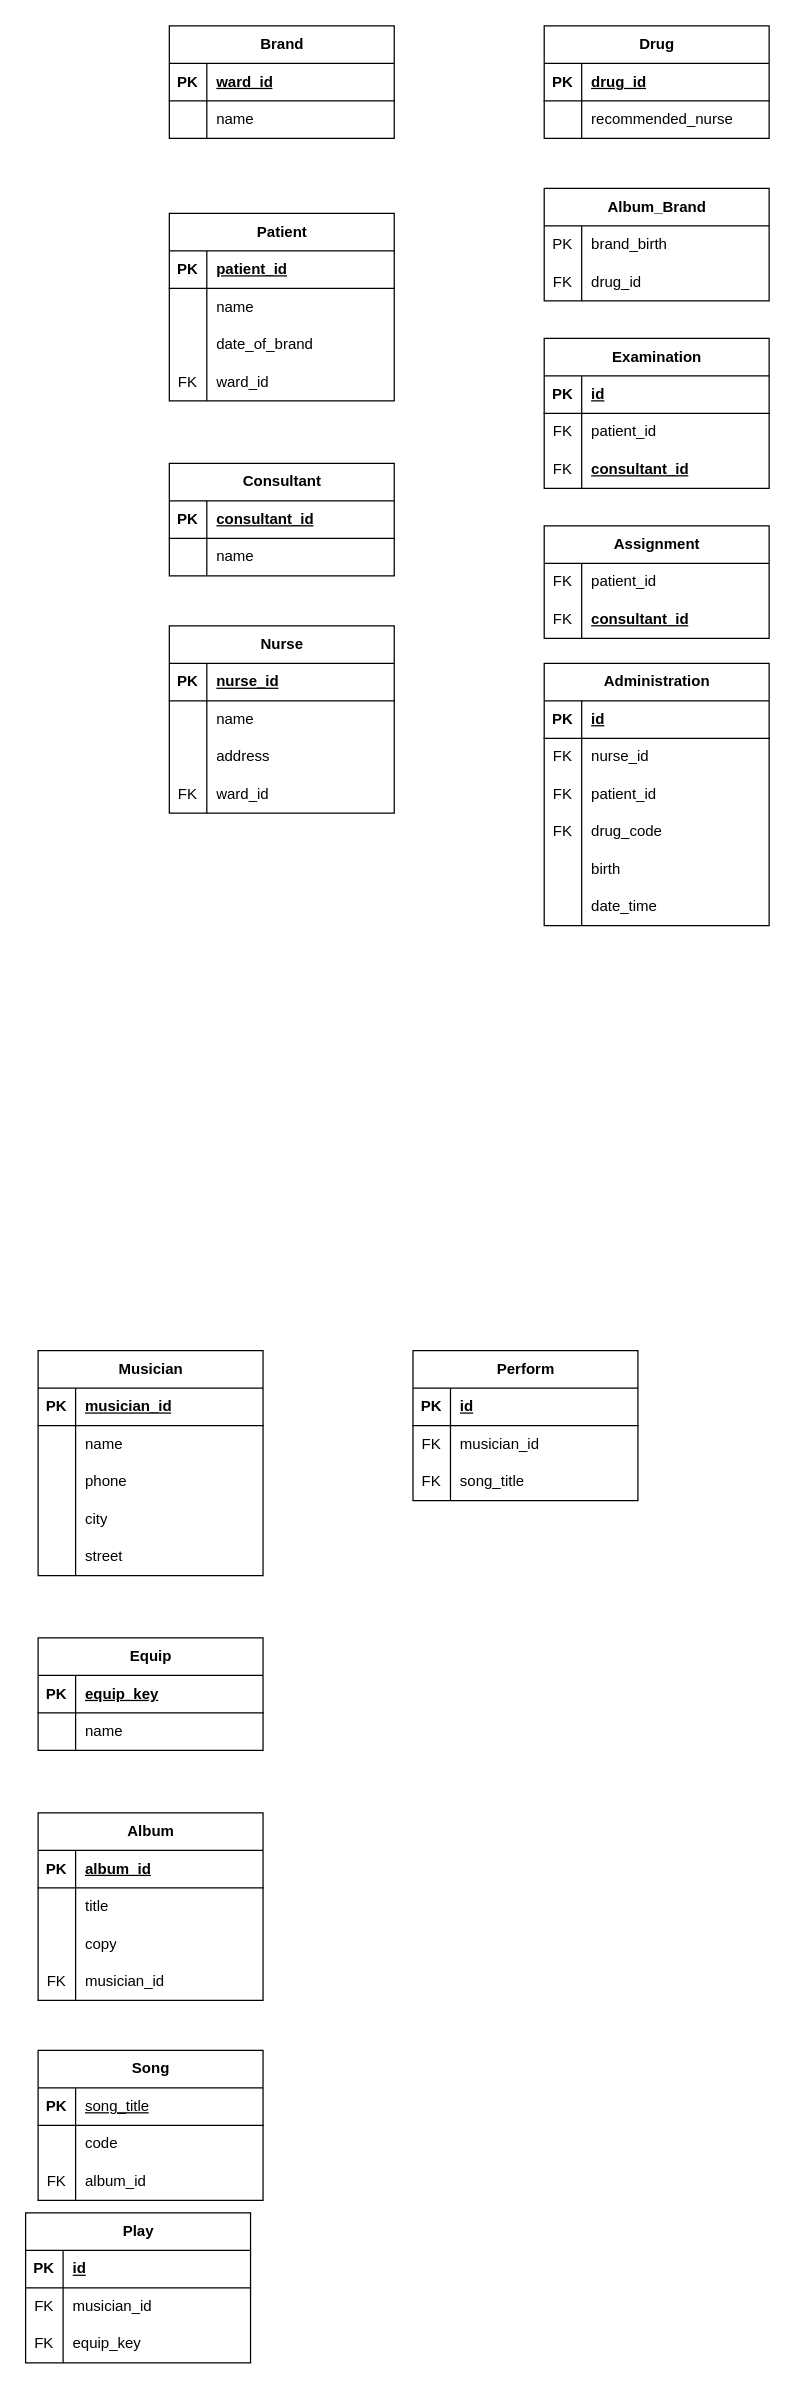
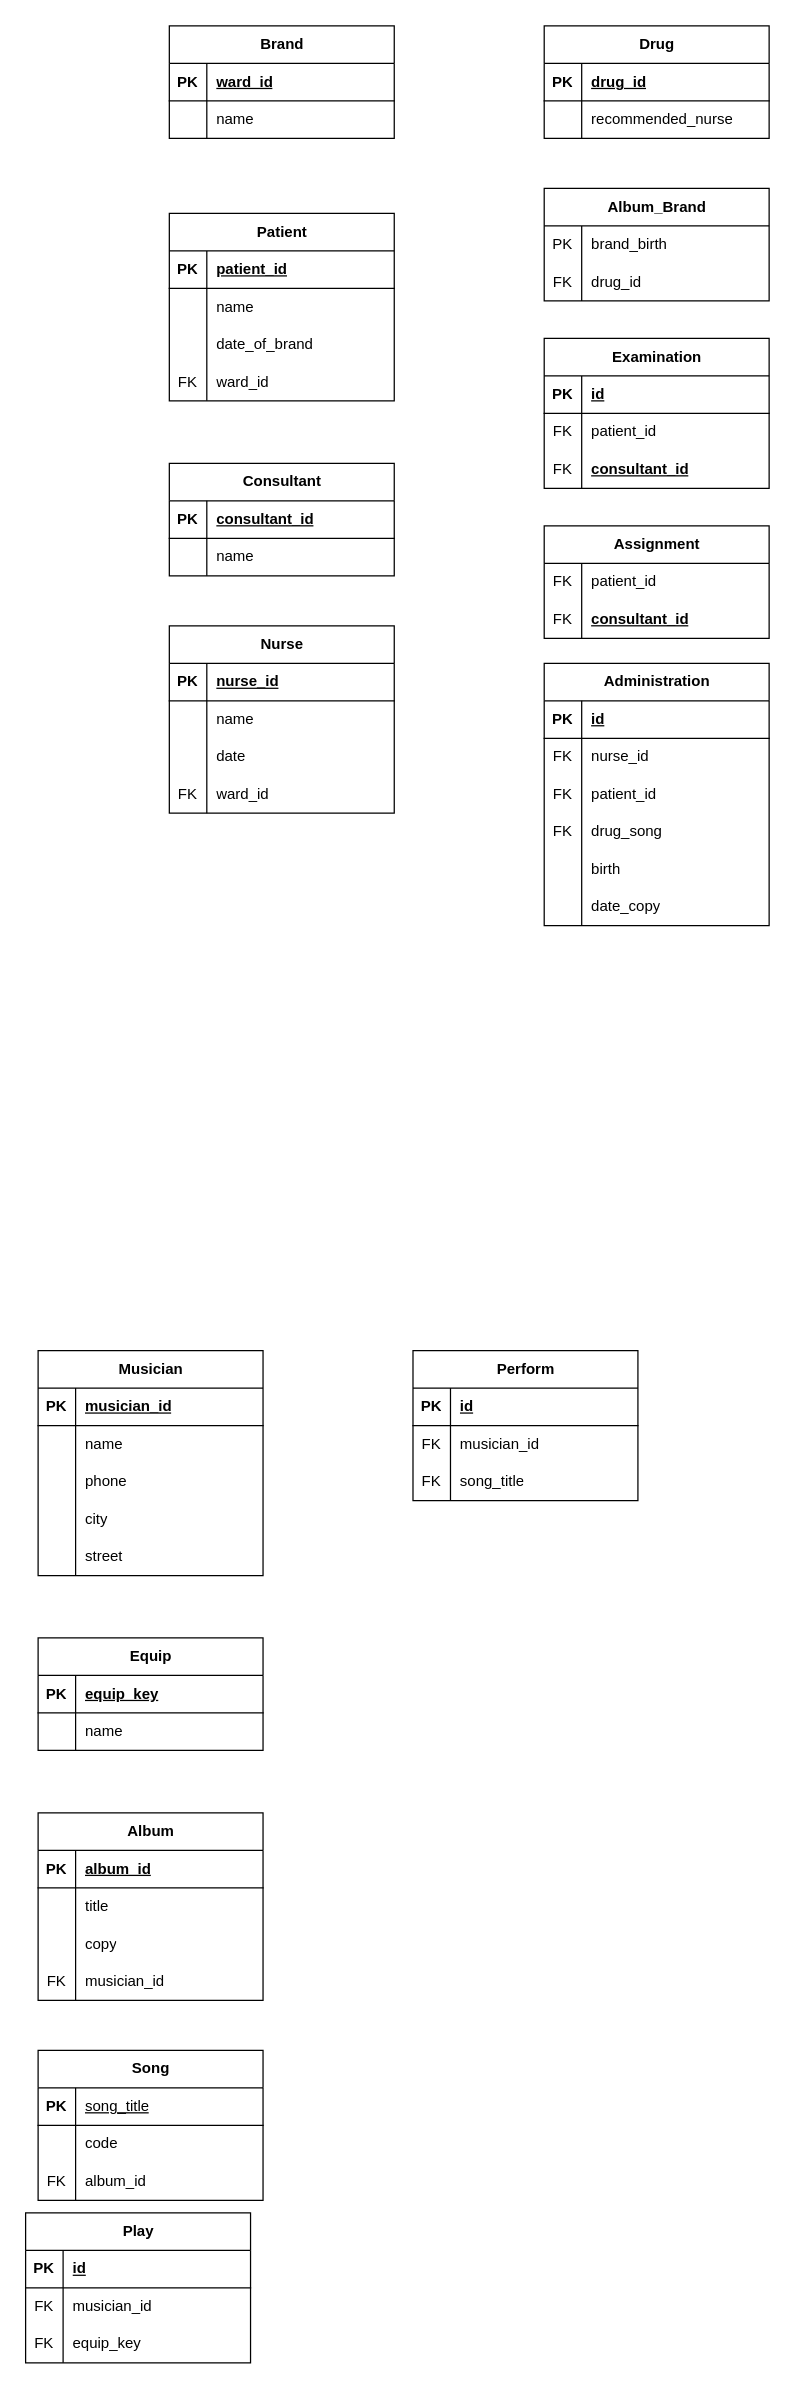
(246, 757) -> (234, 757)
(630, 832) -> (630, 832)
(628, 907) -> (630, 907)
